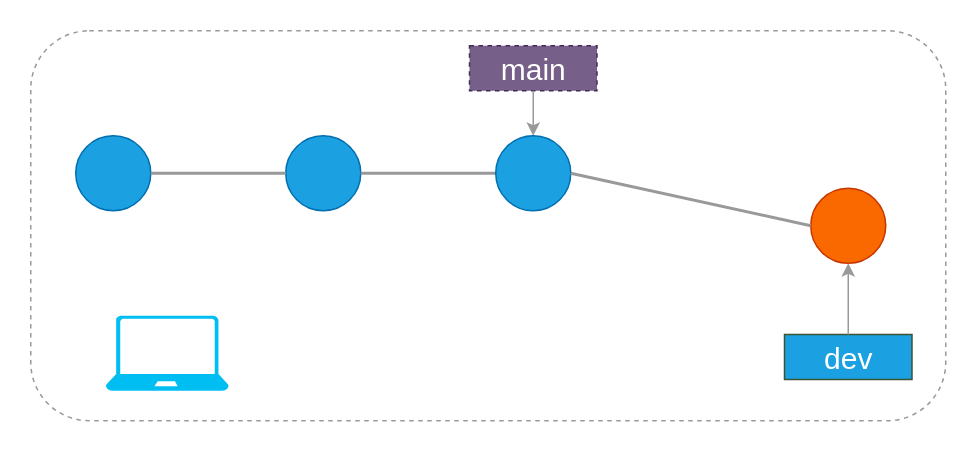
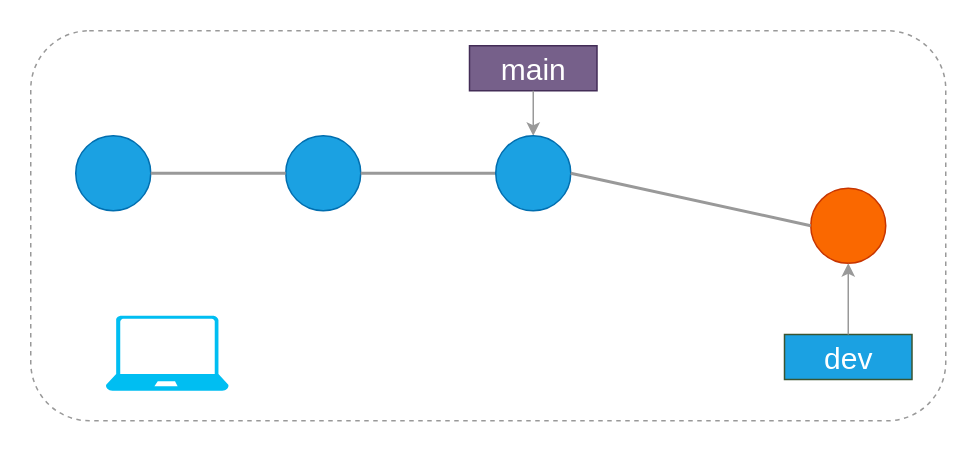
(533, 68) -> (533, 68)
